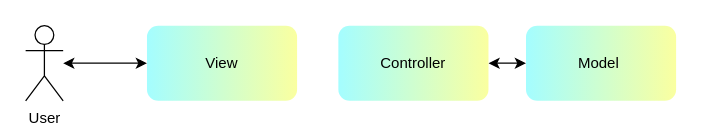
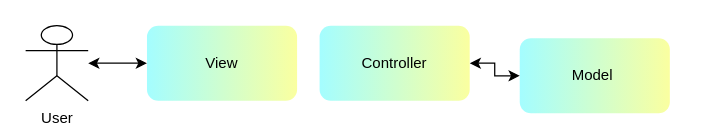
(44, 63) -> (57, 63)
(413, 63) -> (394, 63)
(601, 63) -> (594, 76)
